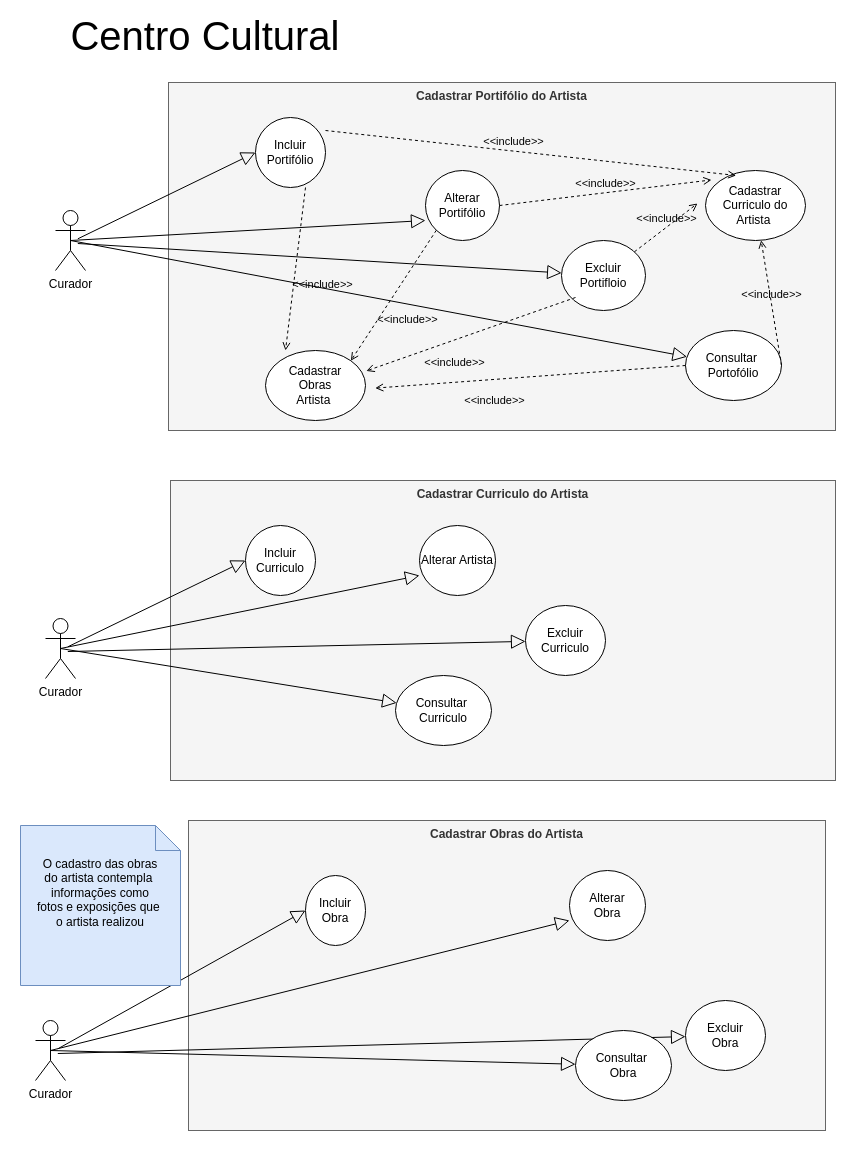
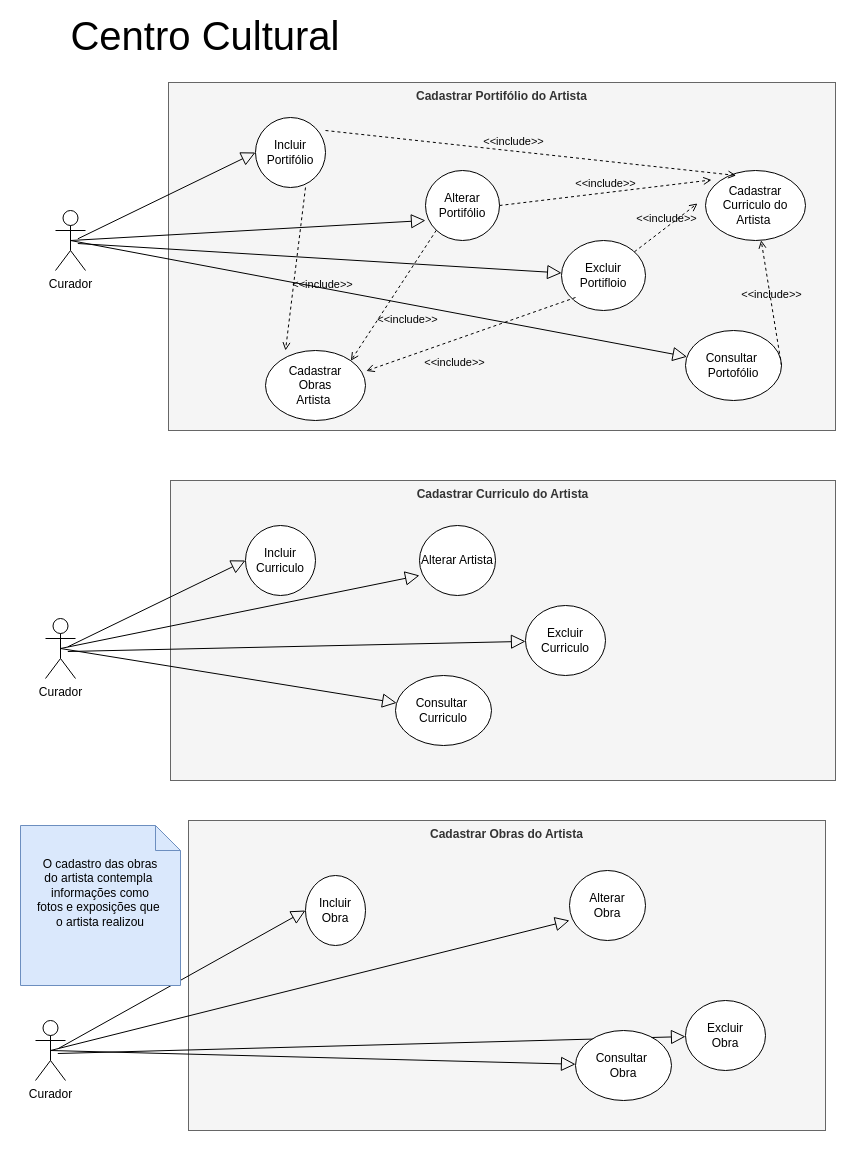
(531, 377) -> none
